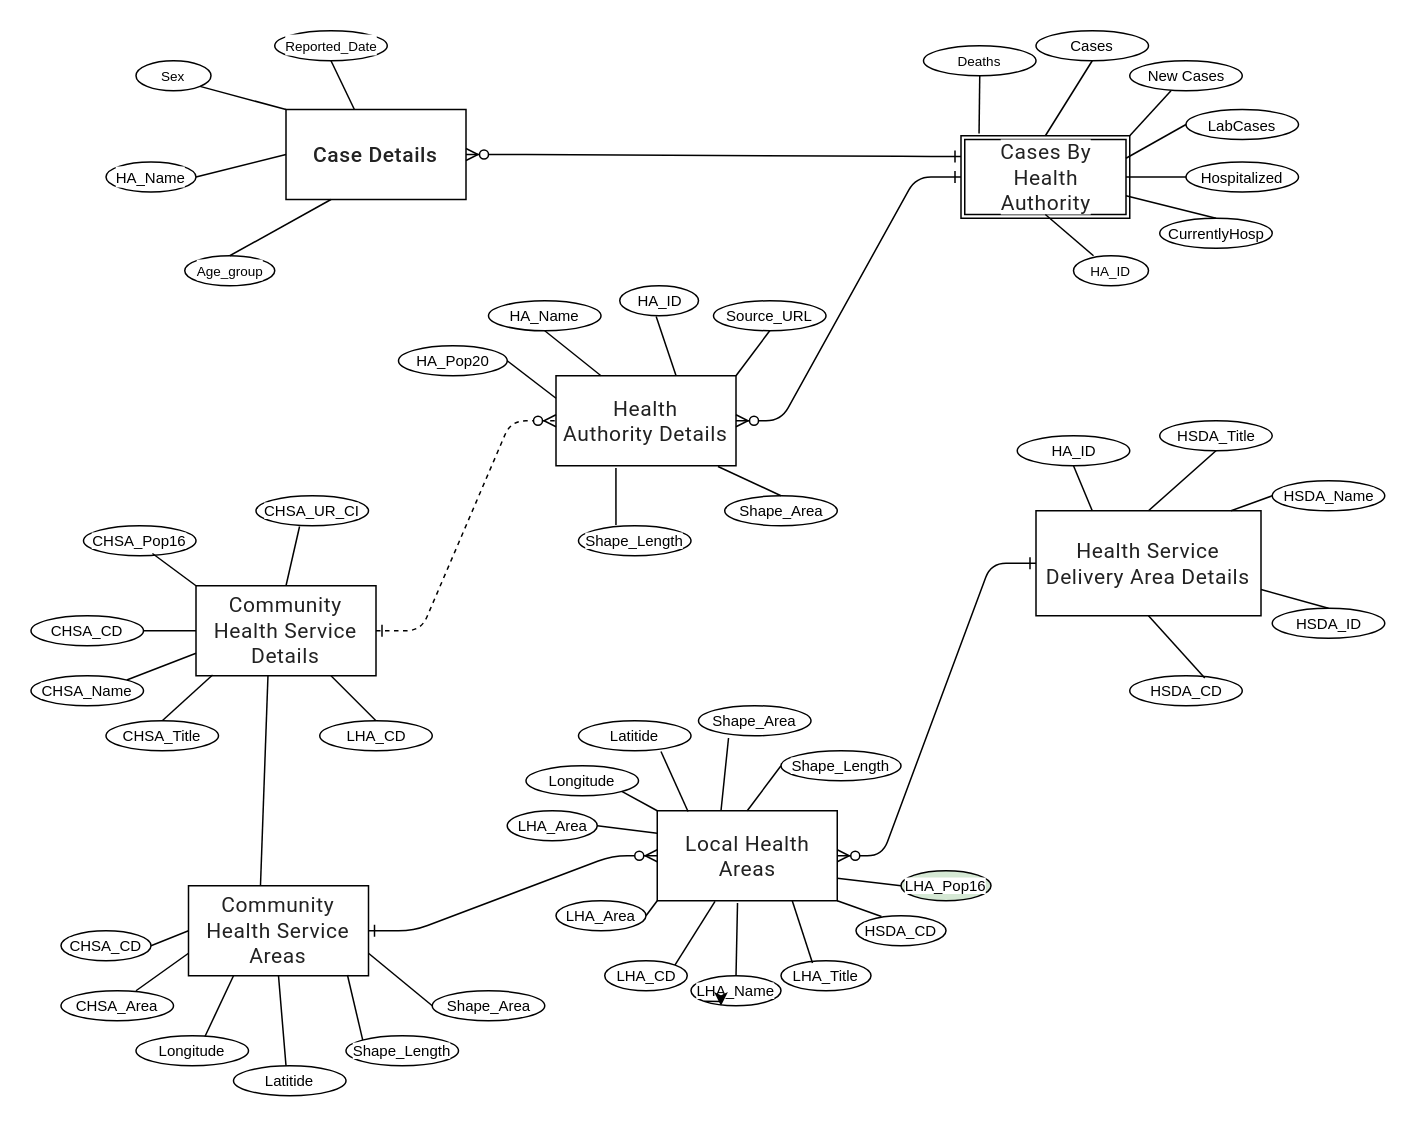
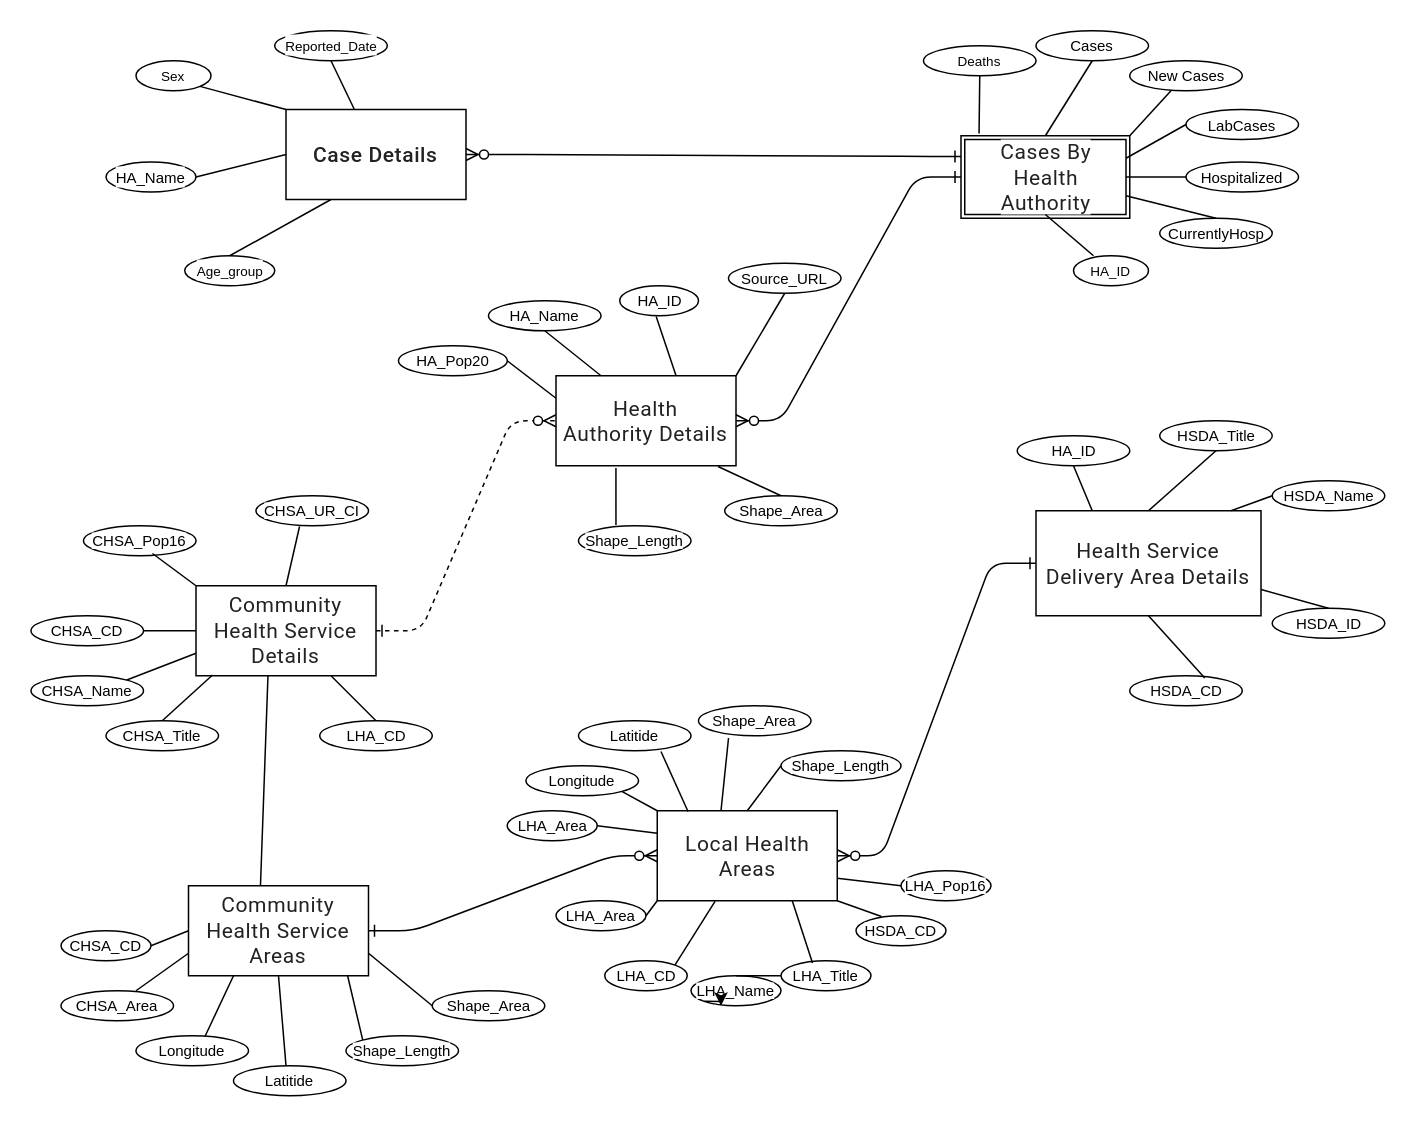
(770, 316) -> (785, 278)
(946, 886) -> (946, 886)
(737, 939) -> (758, 976)
